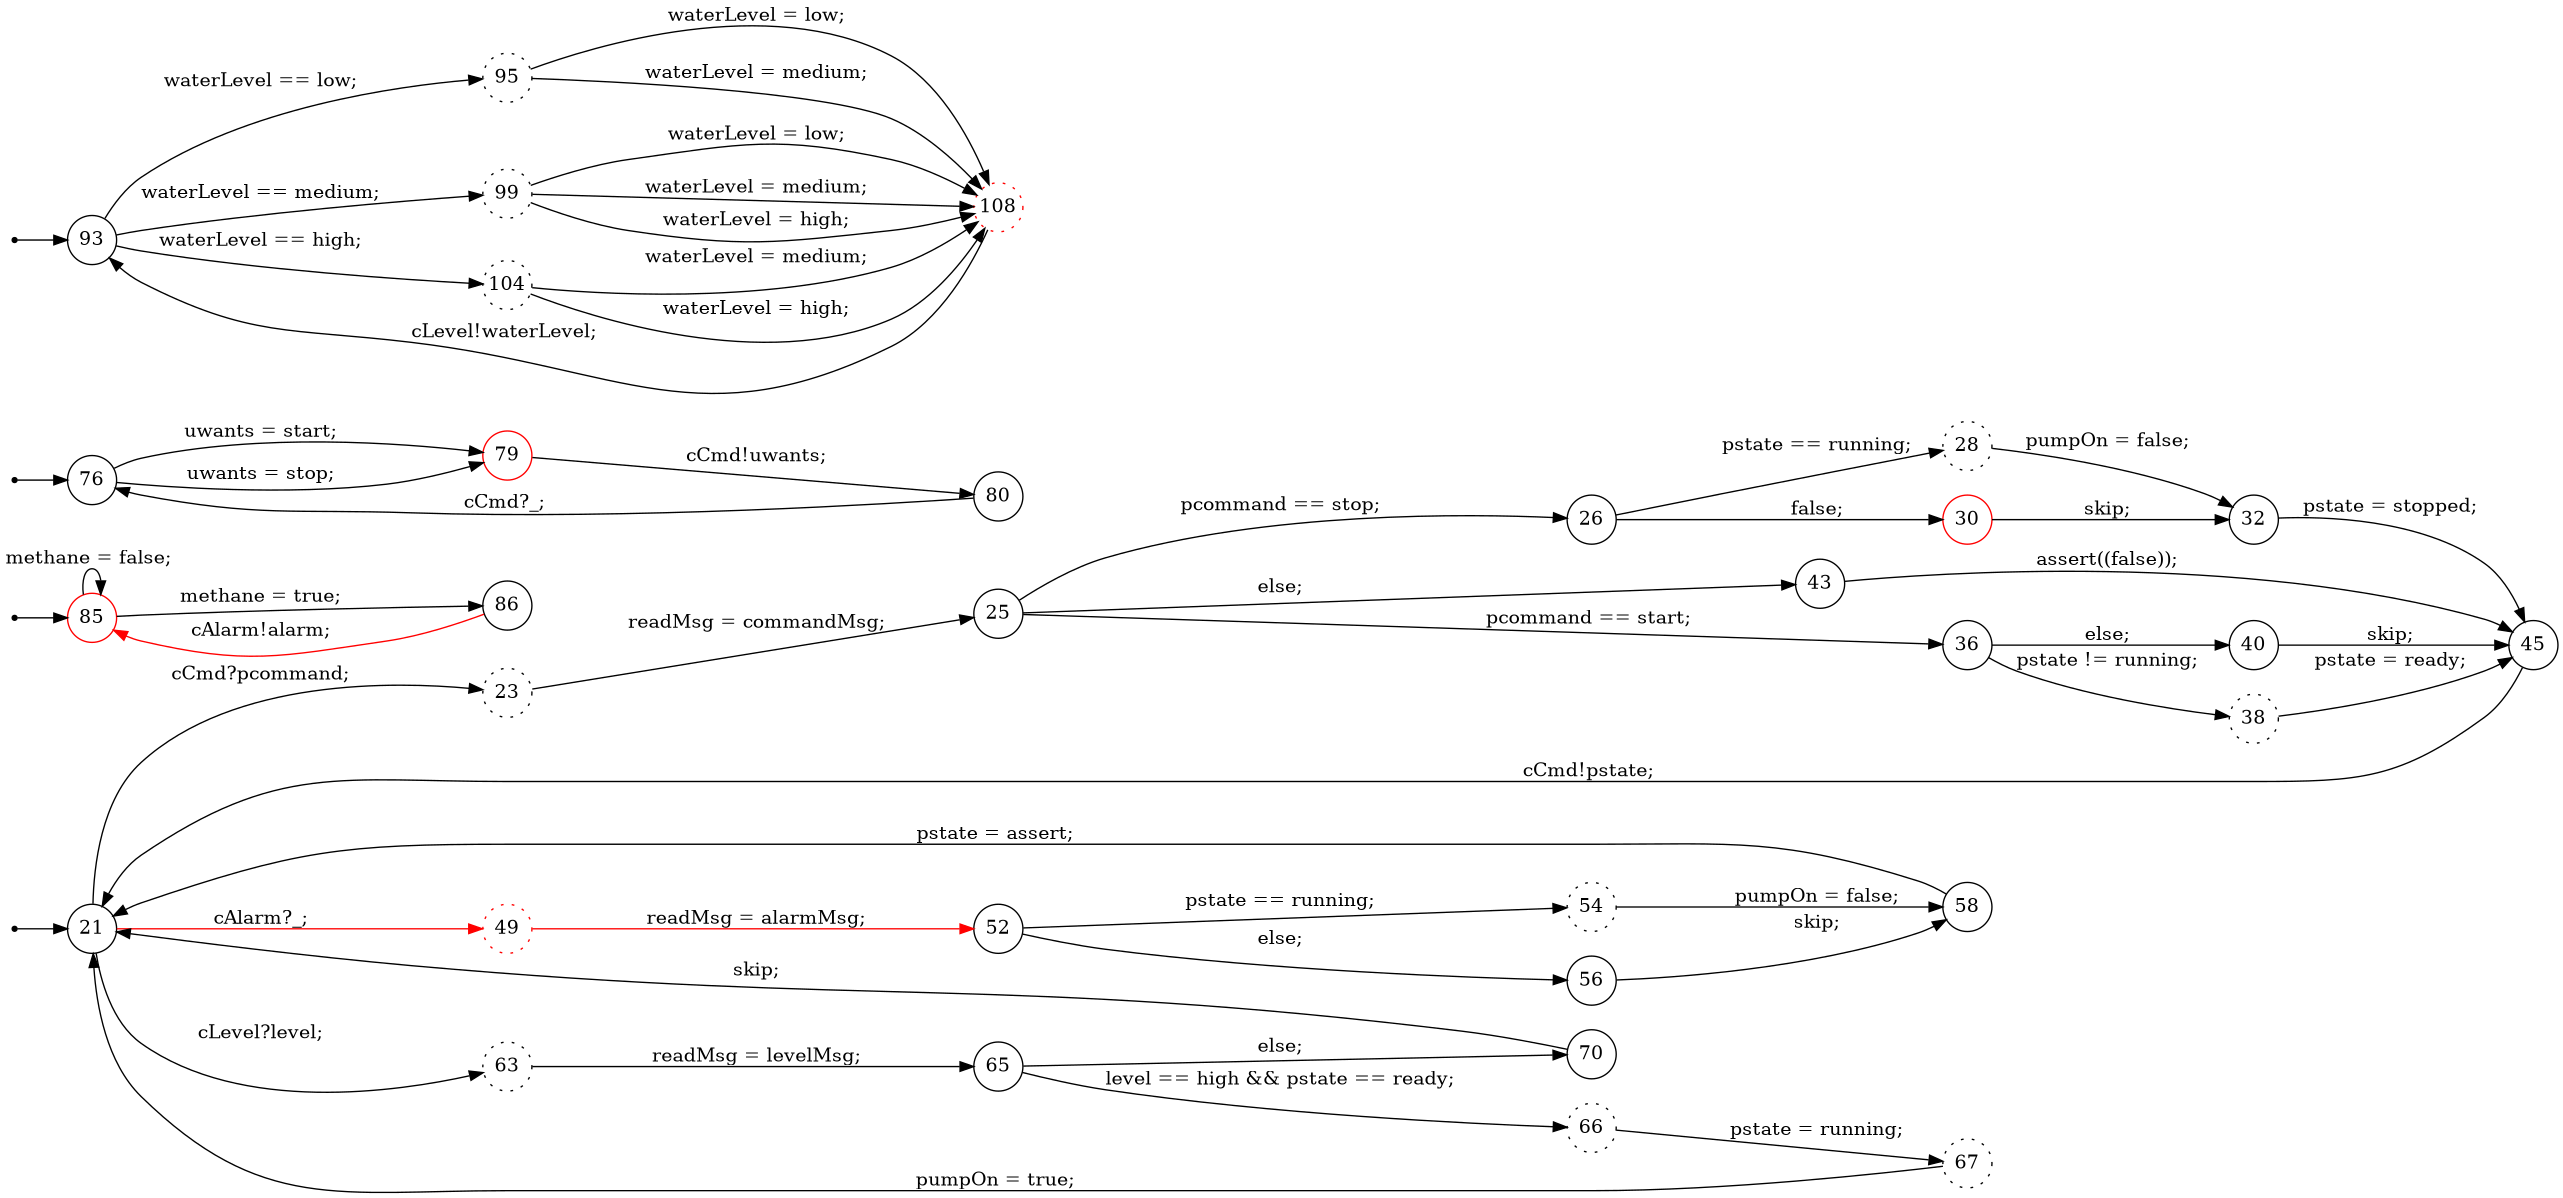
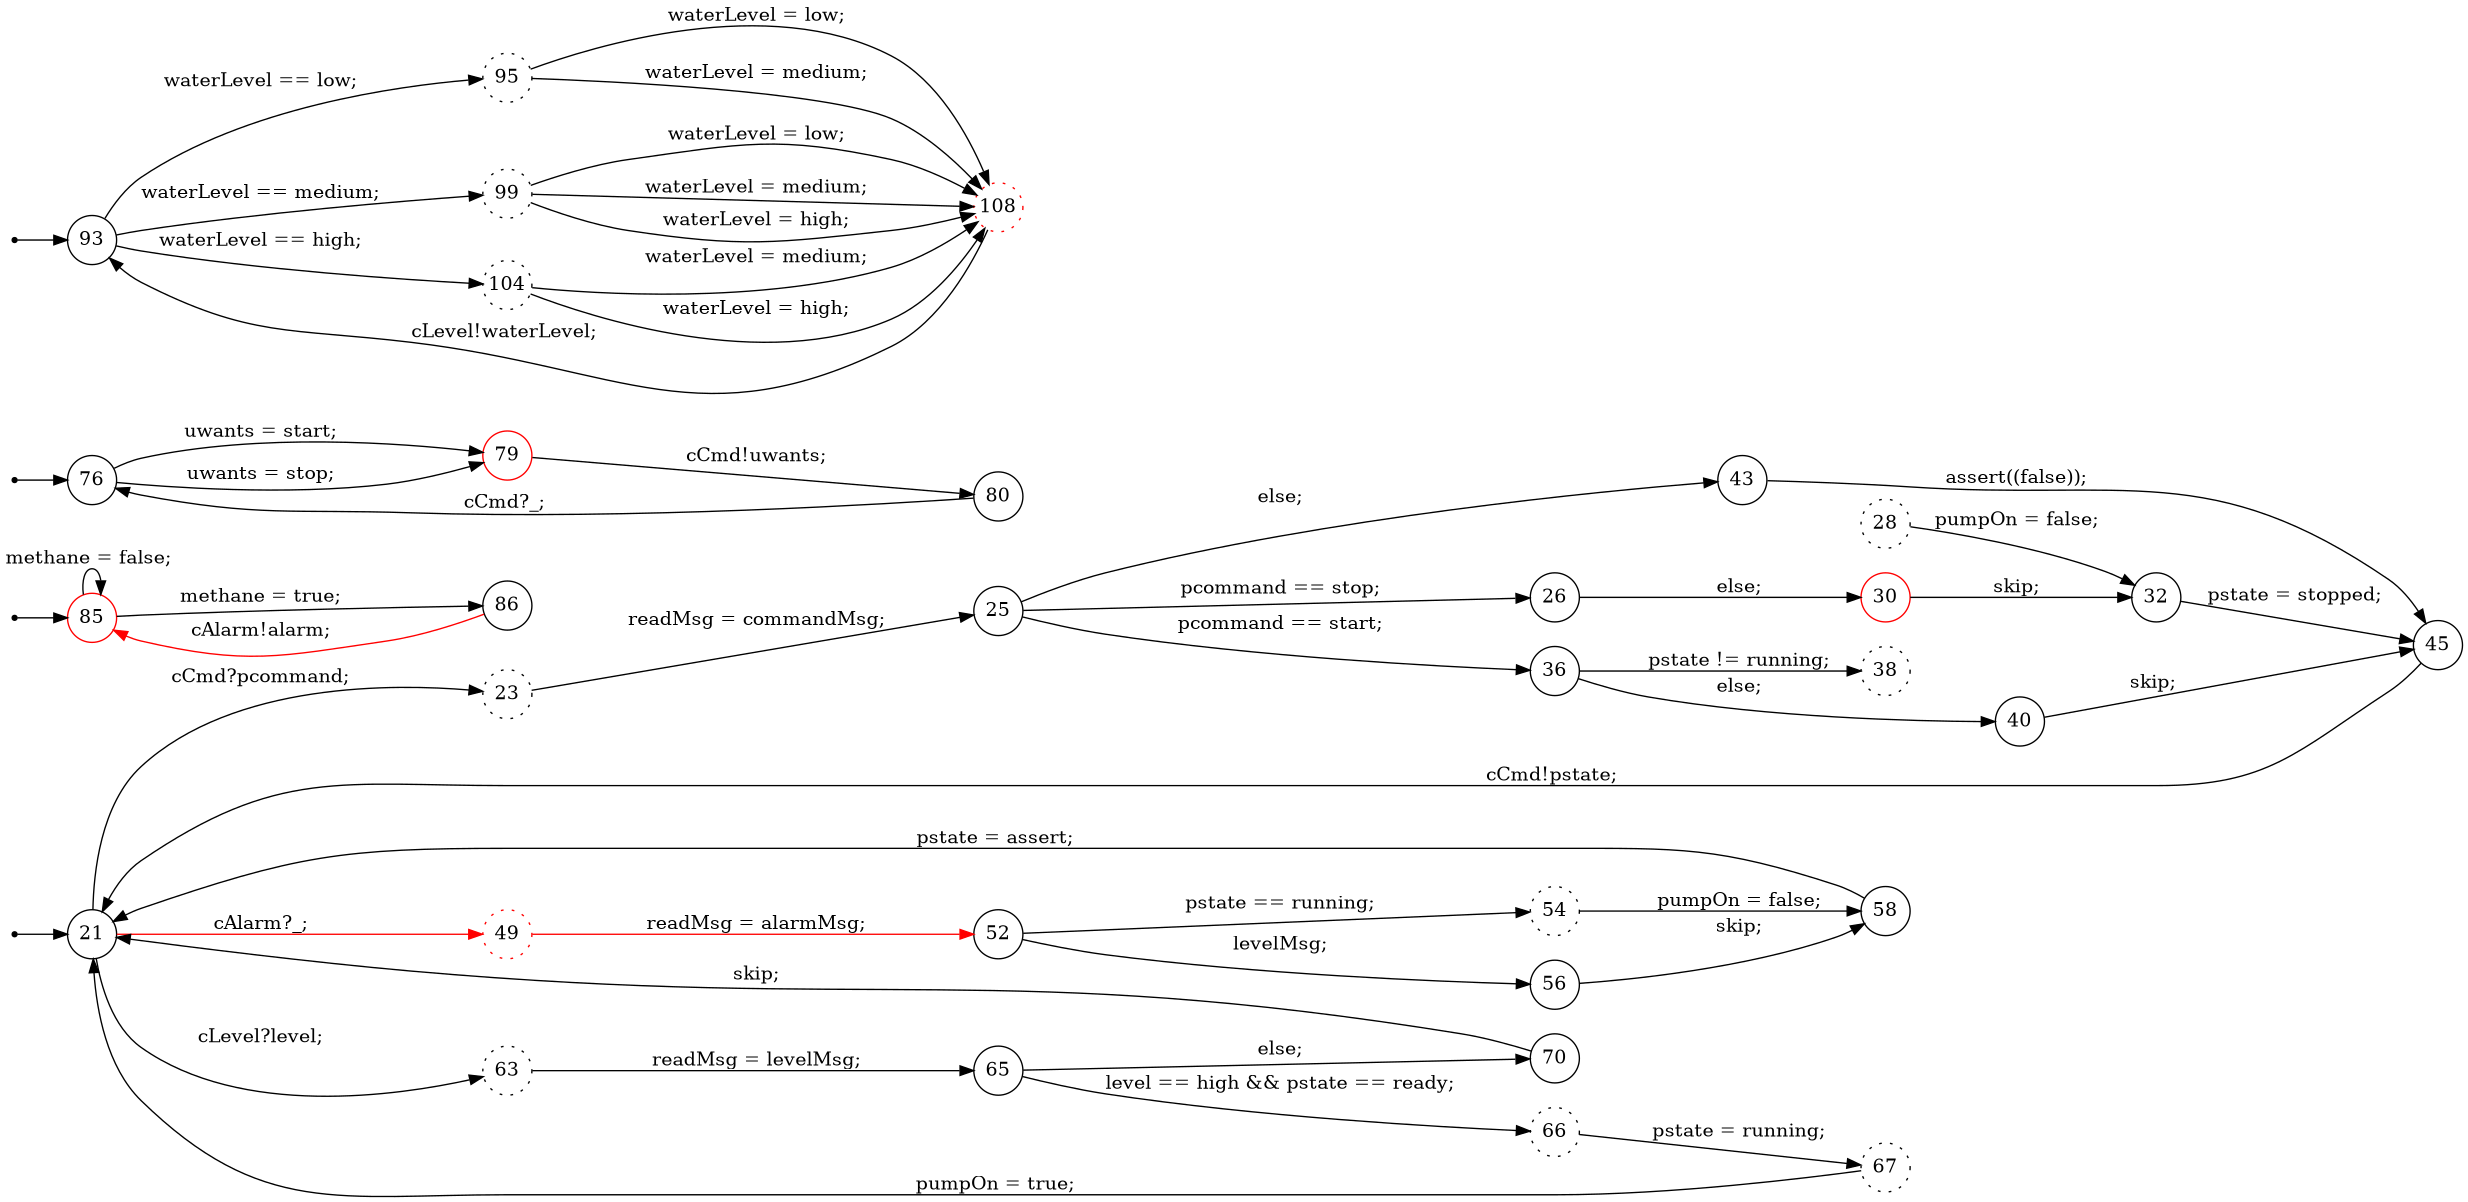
(1773, 484) -> none
(1820, 509) -> (1742, 587)
(2391, 697) -> none
(1283, 939) -> (1283, 944)
